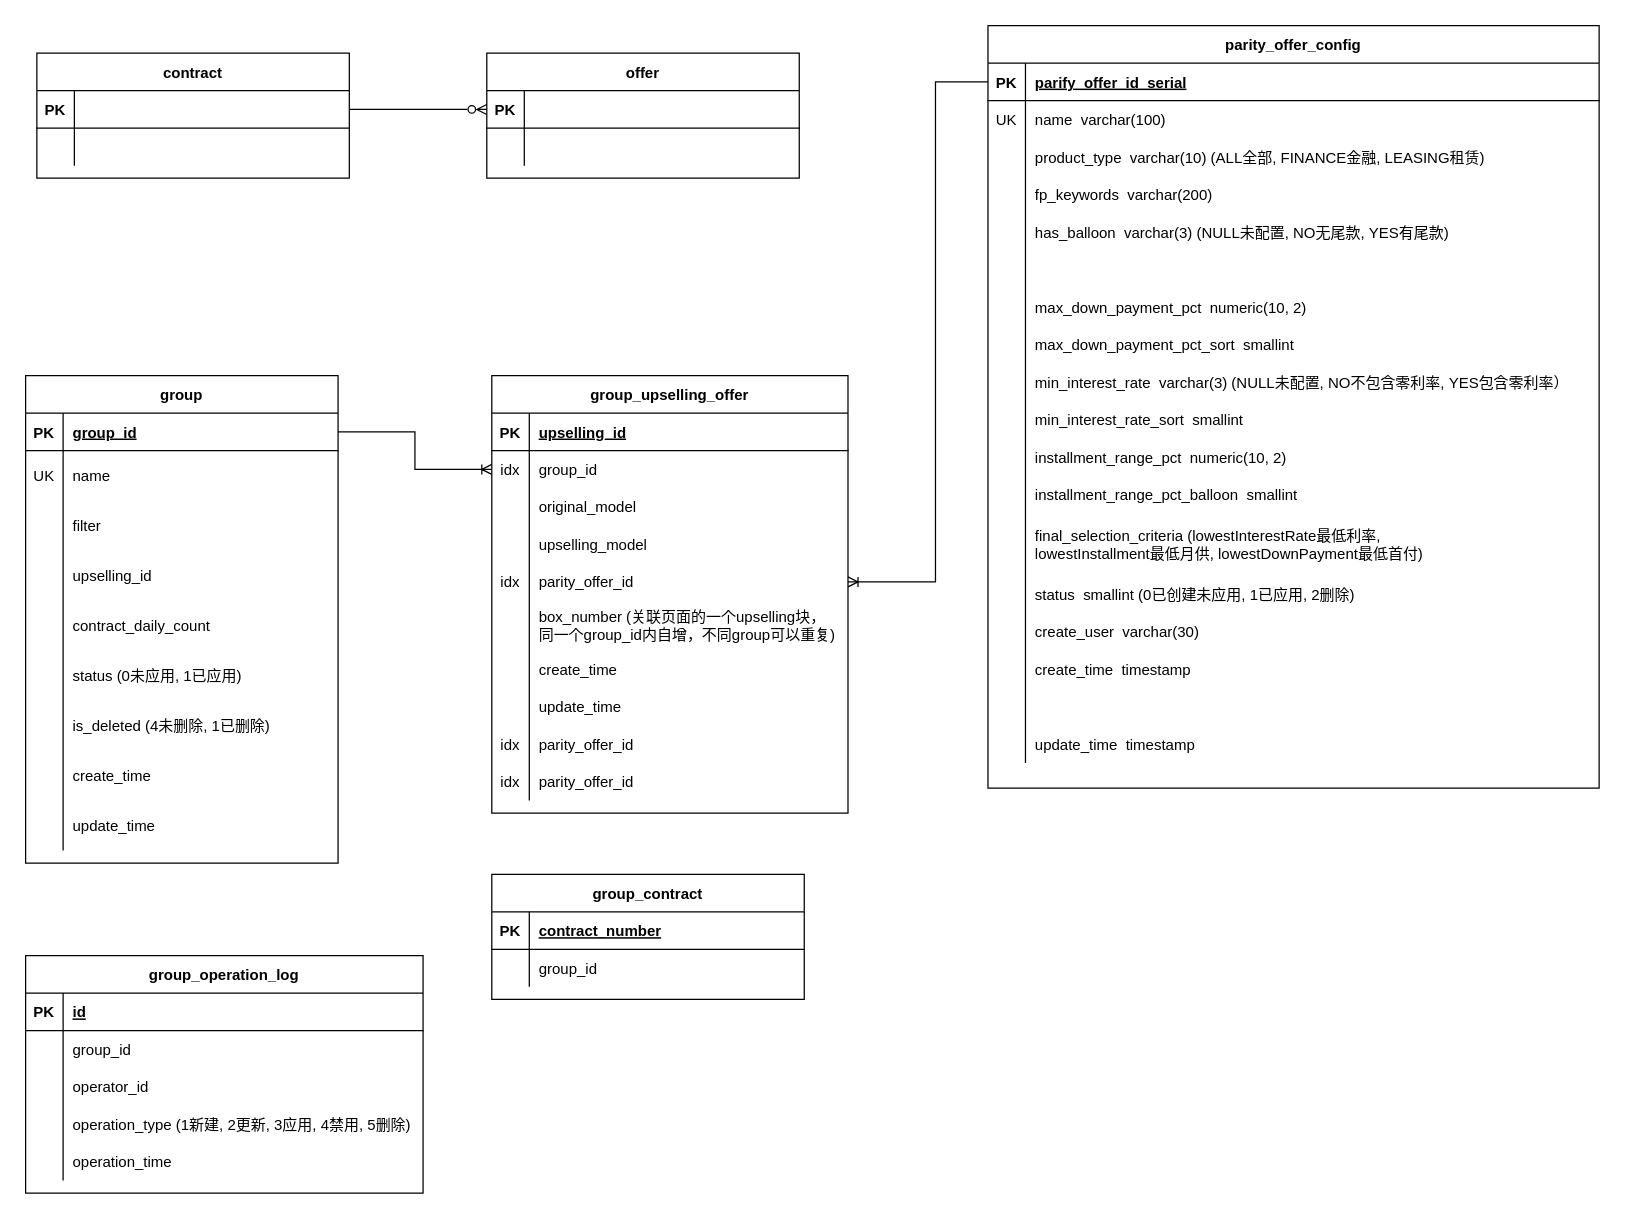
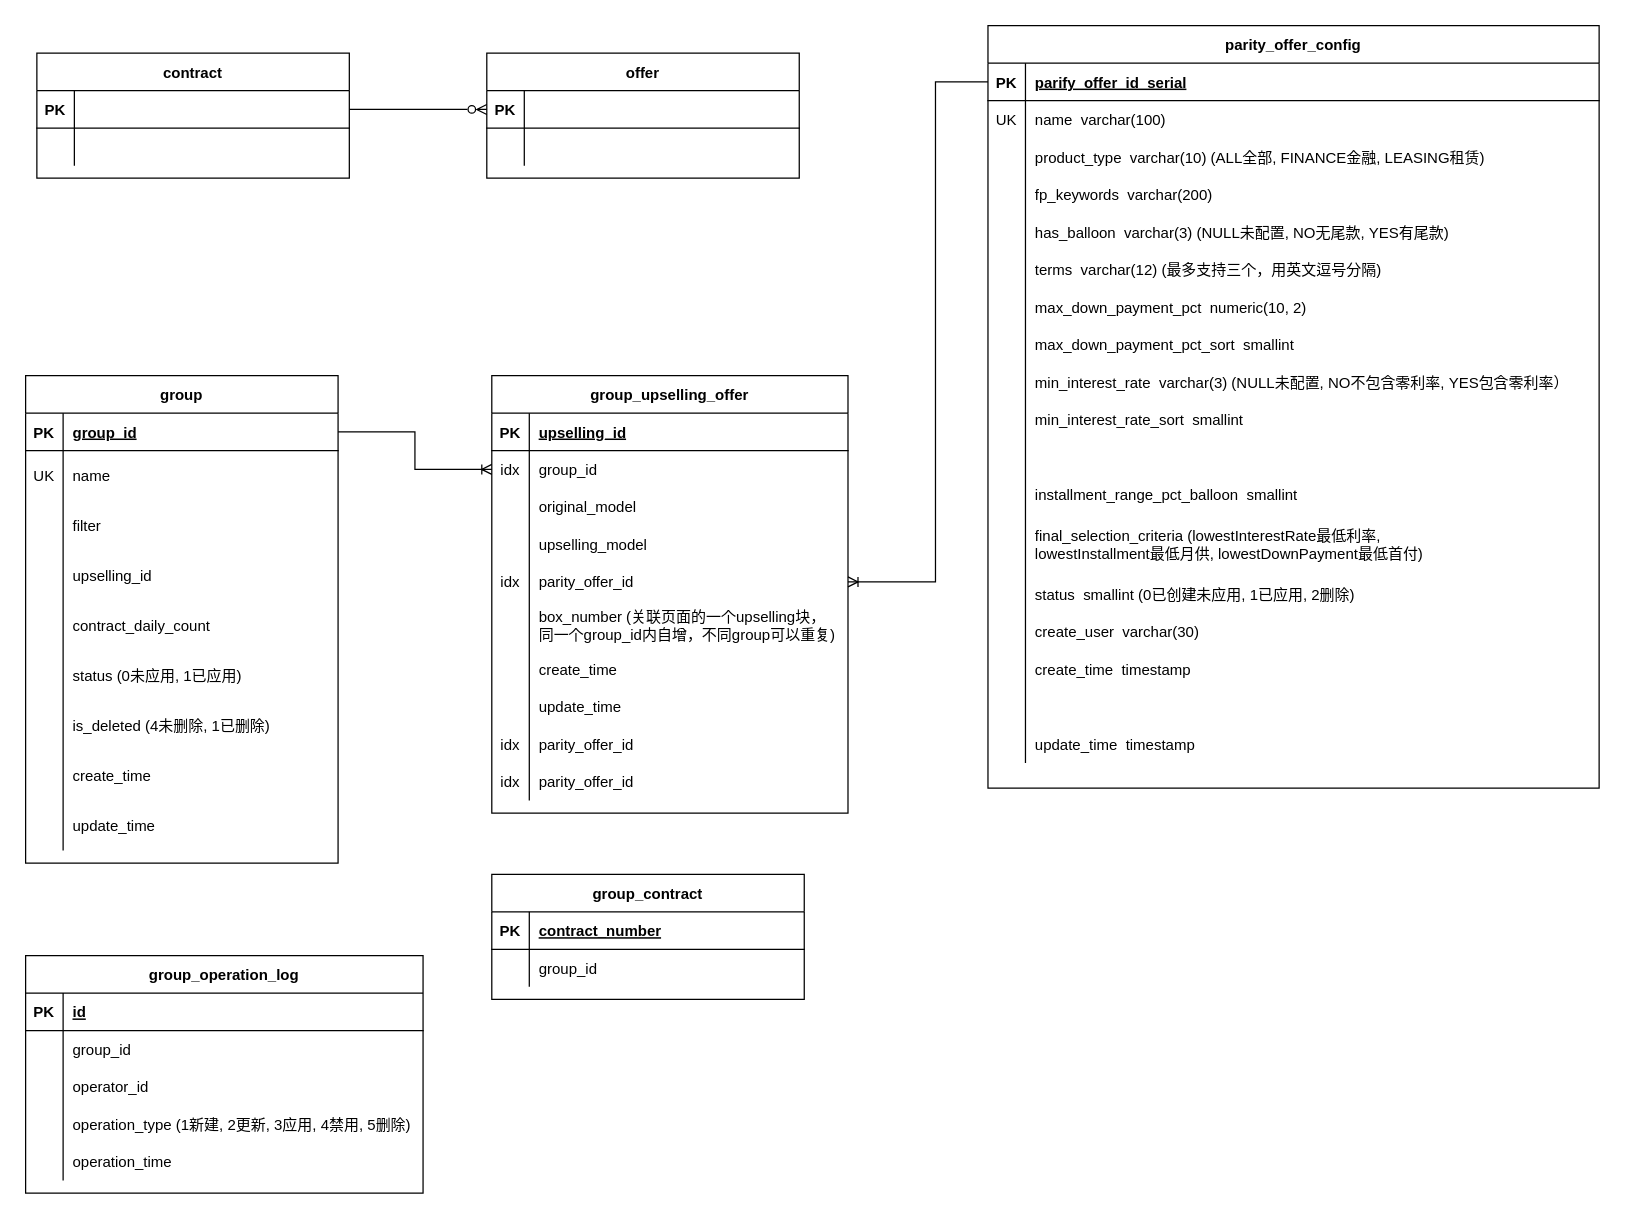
none -> (1313, 269)
(1313, 457) -> none
